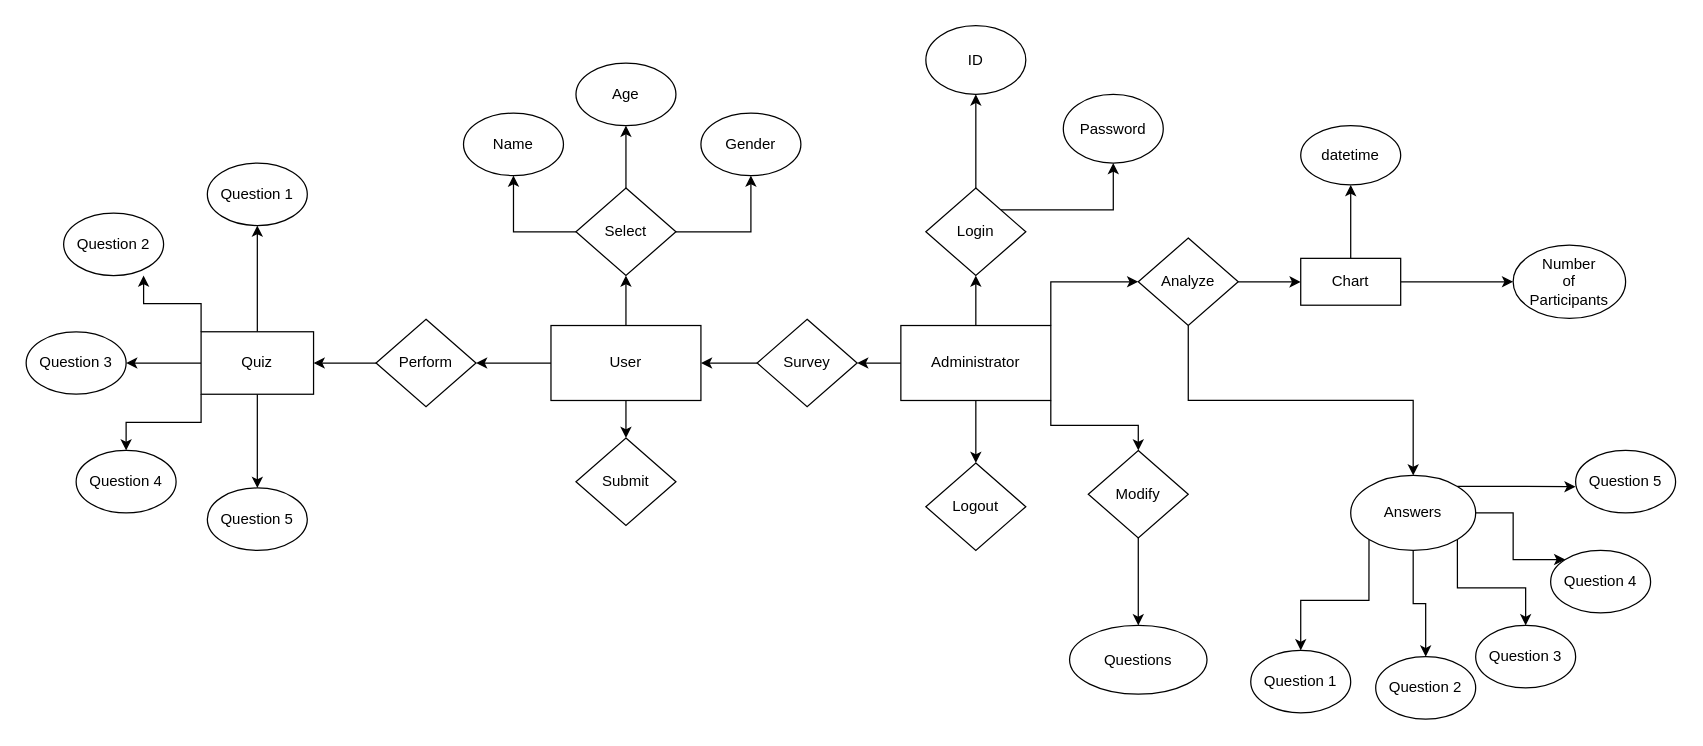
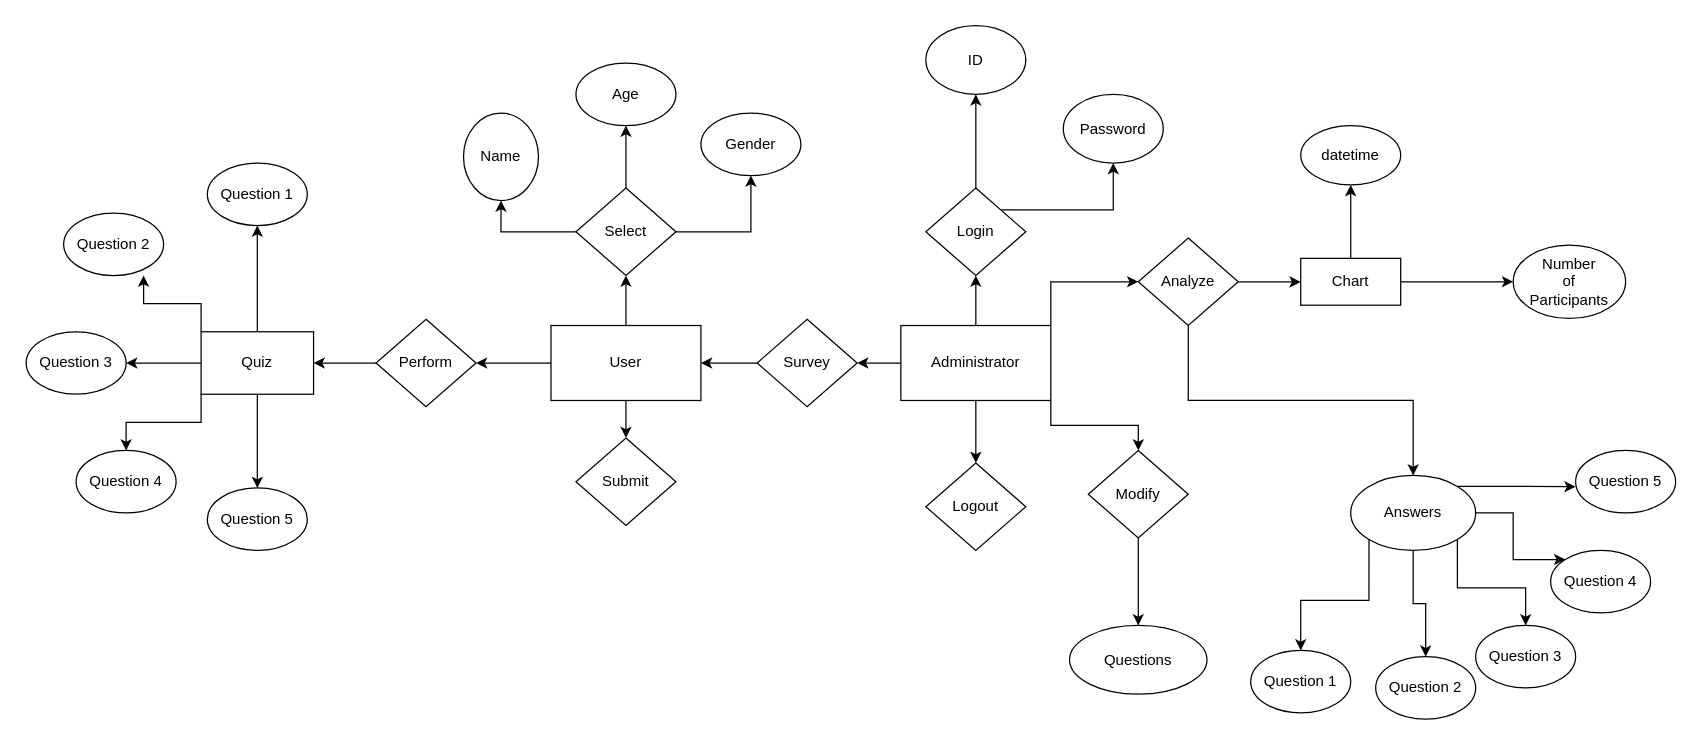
(513, 144) -> (501, 157)
